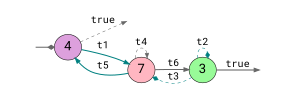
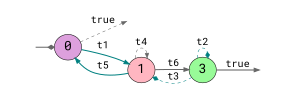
(68, 47) -> (68, 47)
(141, 70) -> (141, 70)
